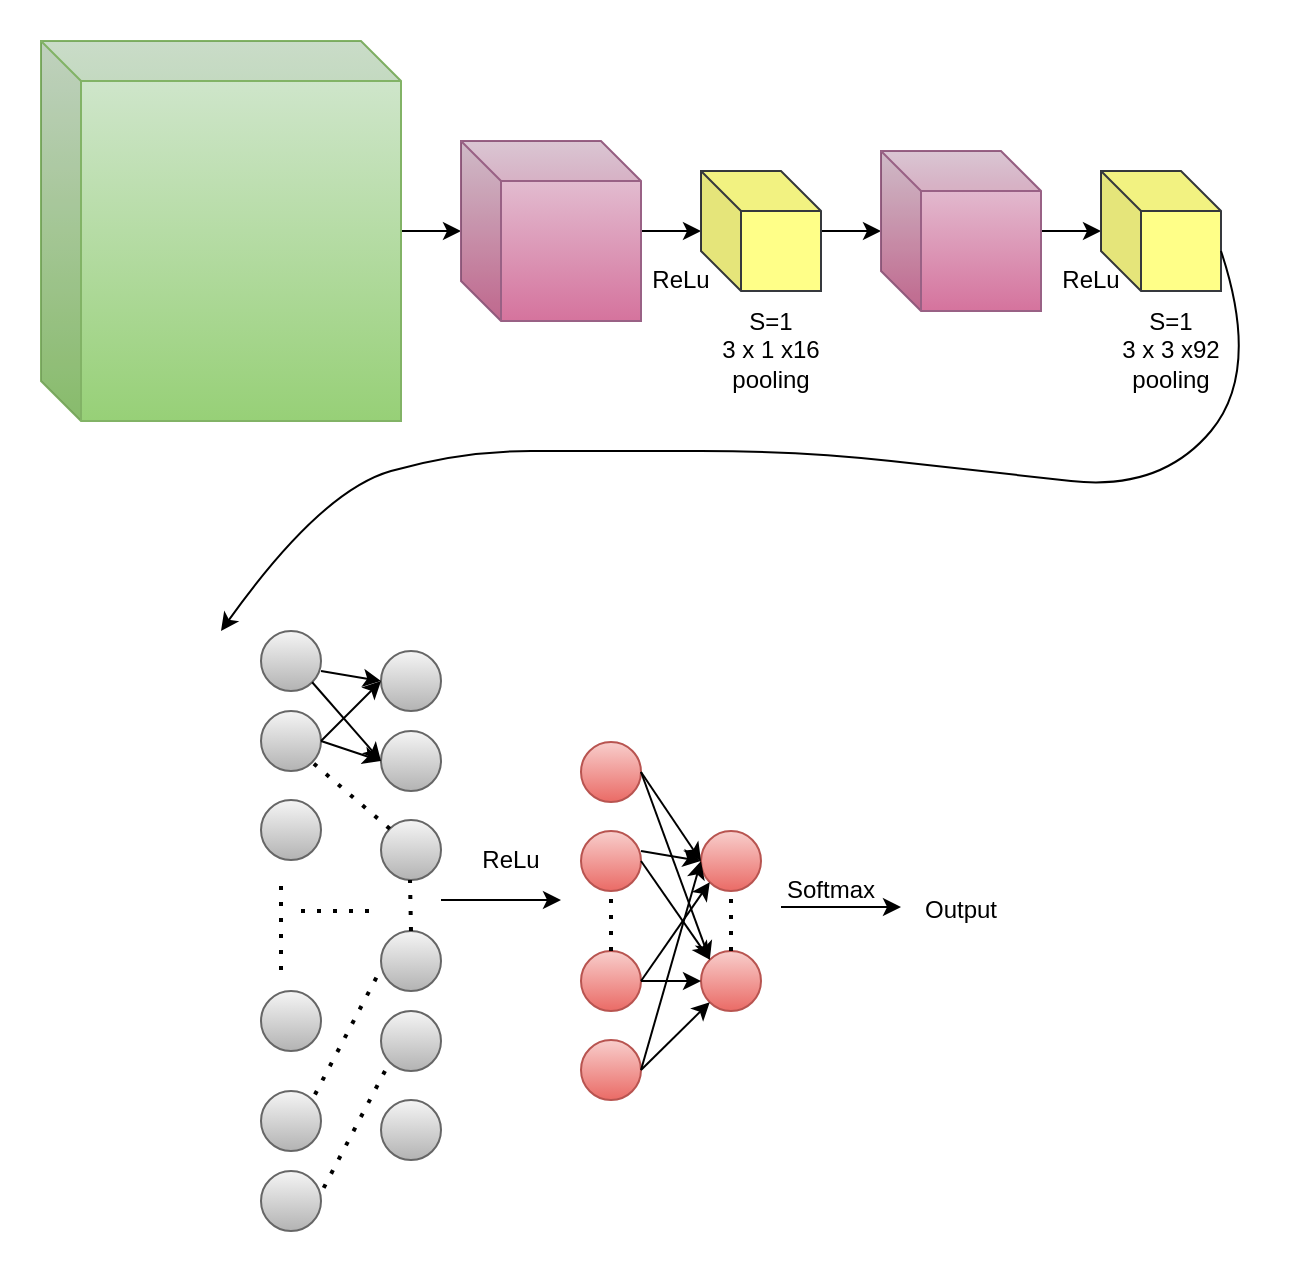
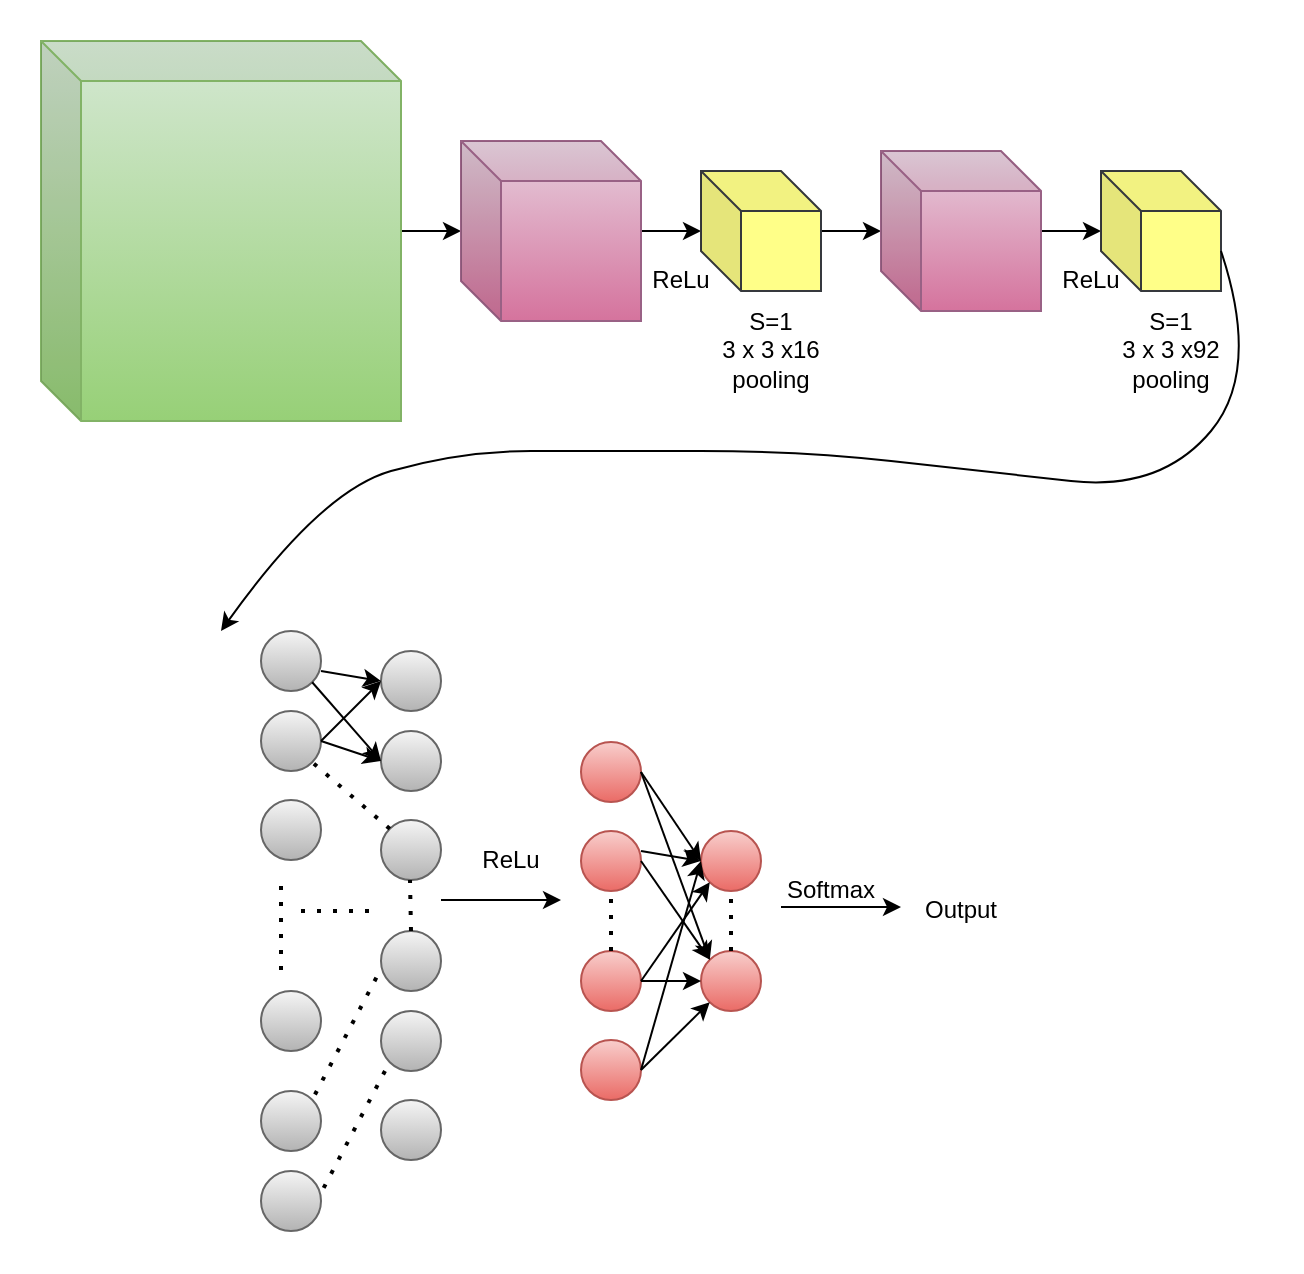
(772, 351) -> (772, 351)
